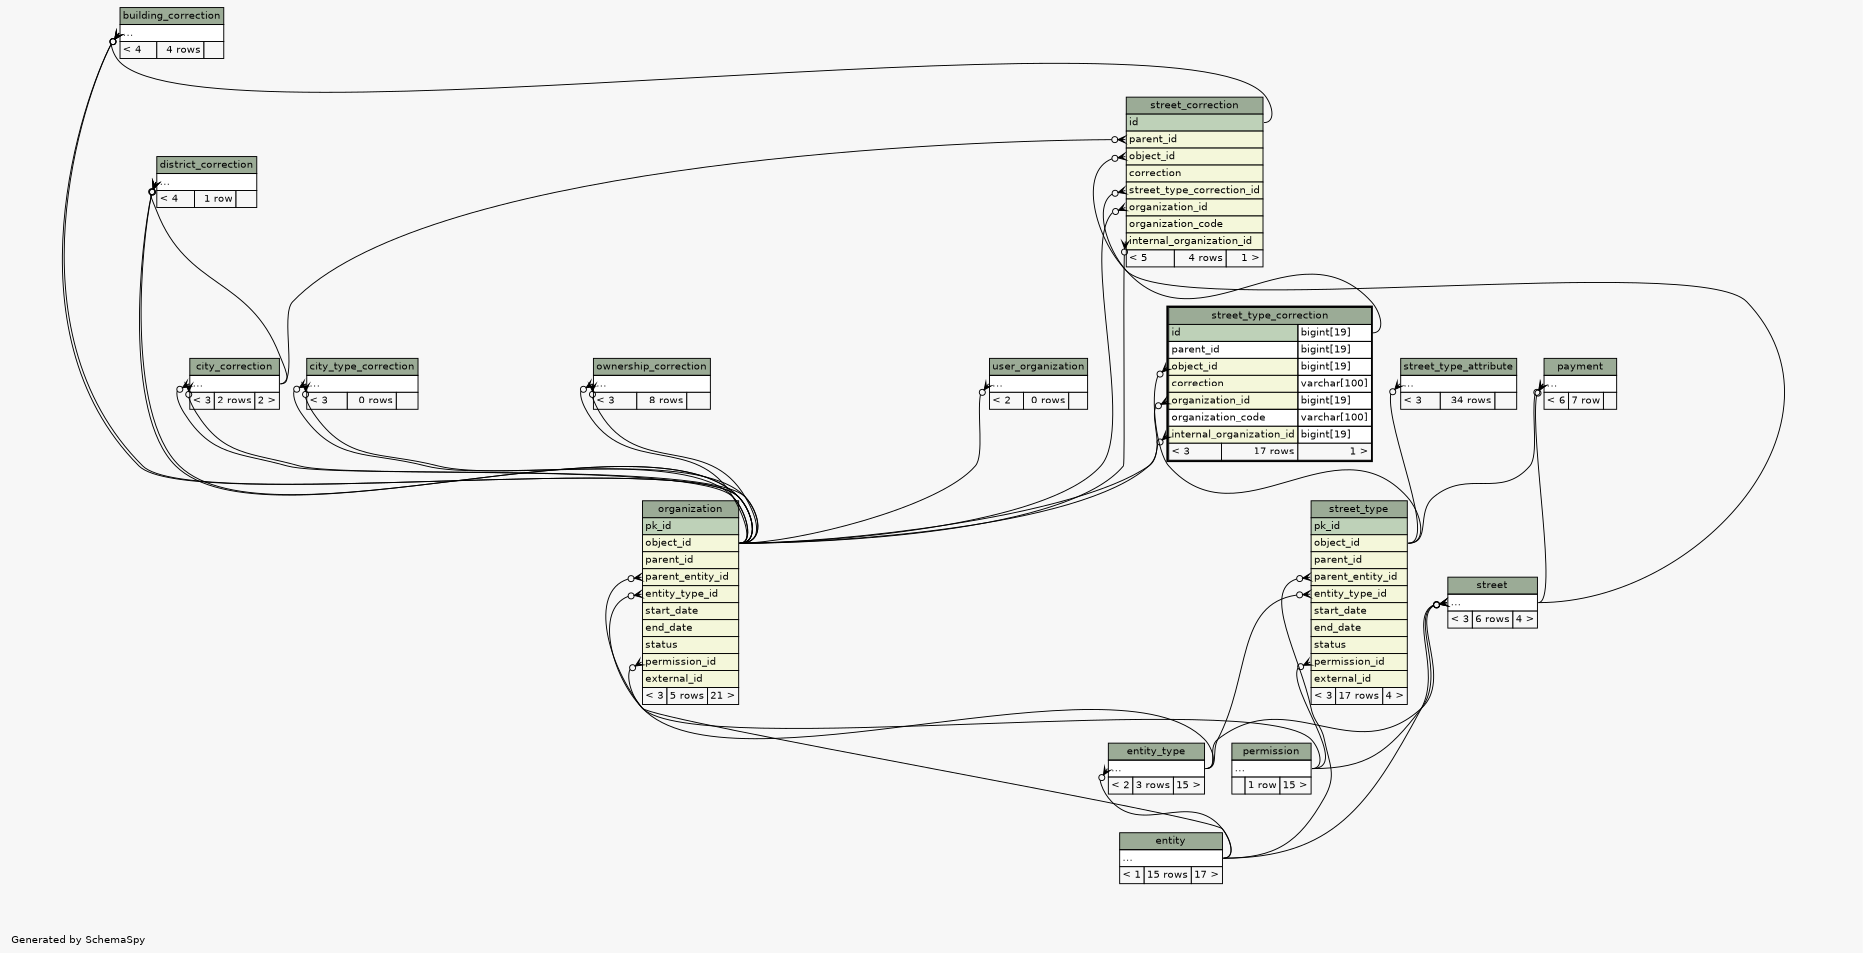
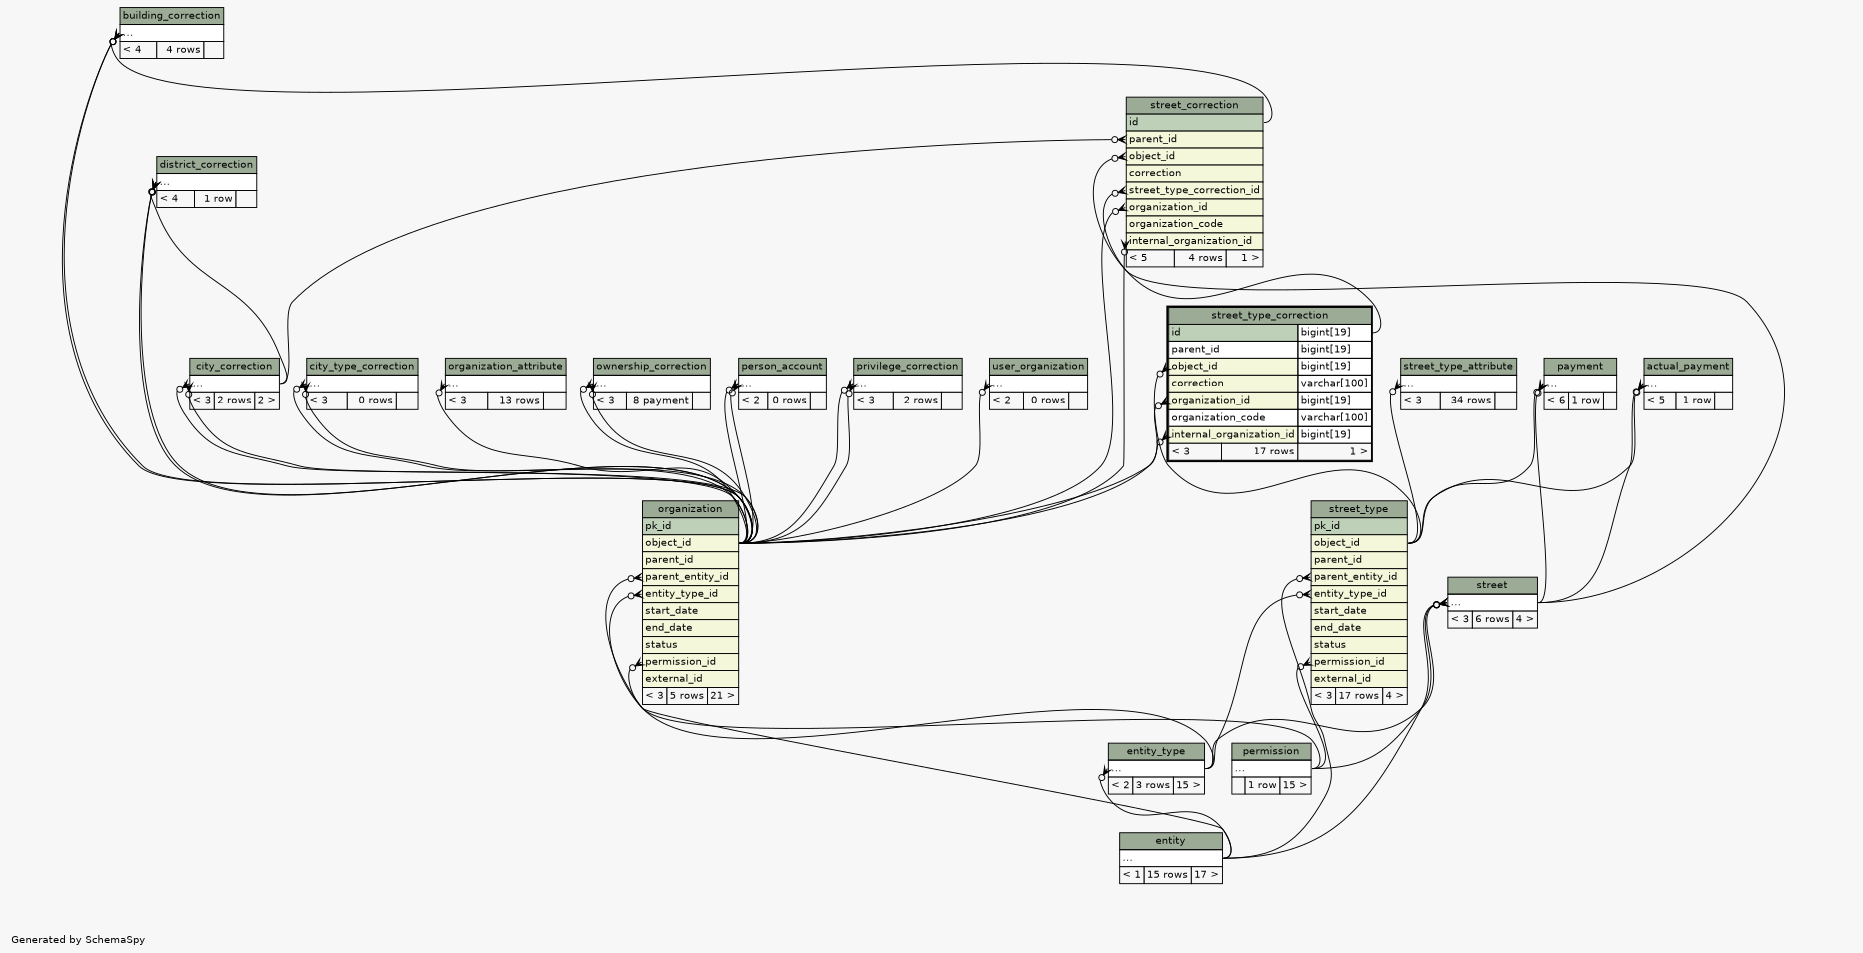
none -> (506, 384)
none -> (782, 384)
none -> (907, 384)
none -> (1688, 384)
(667, 400) -> (661, 400)
(1586, 400) -> (1586, 400)
